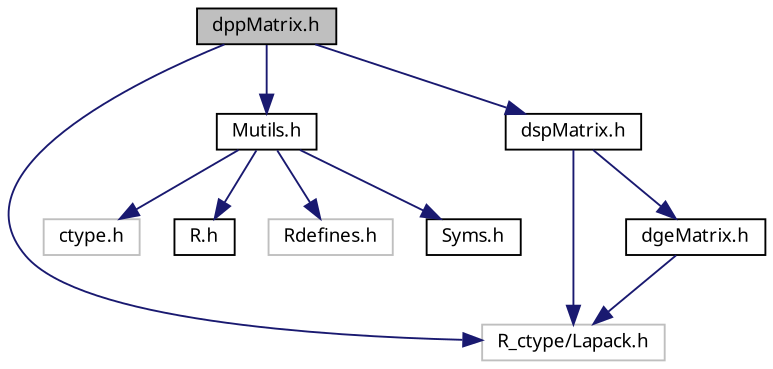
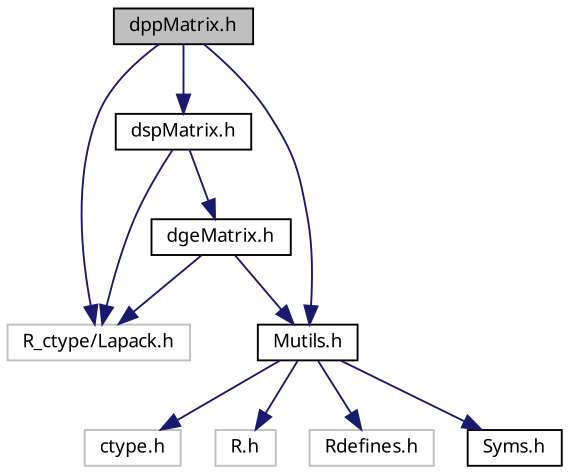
(205, 237) -> (246, 448)
none -> (258, 283)
